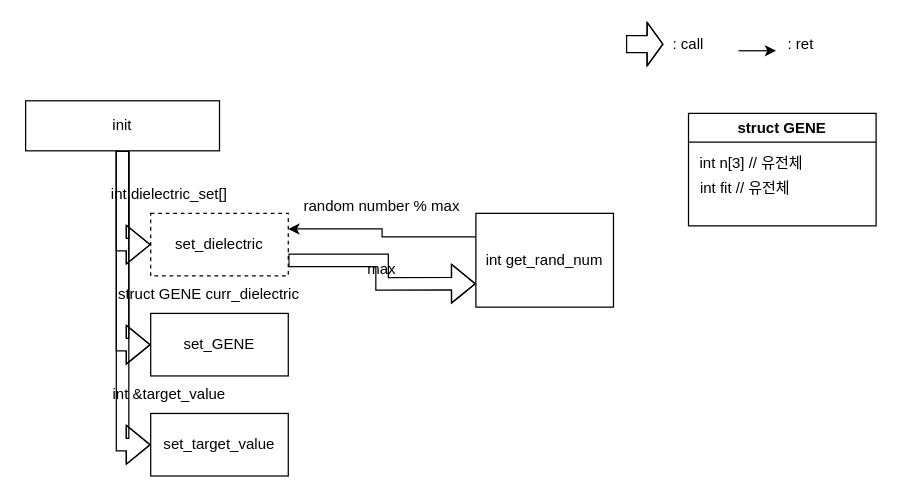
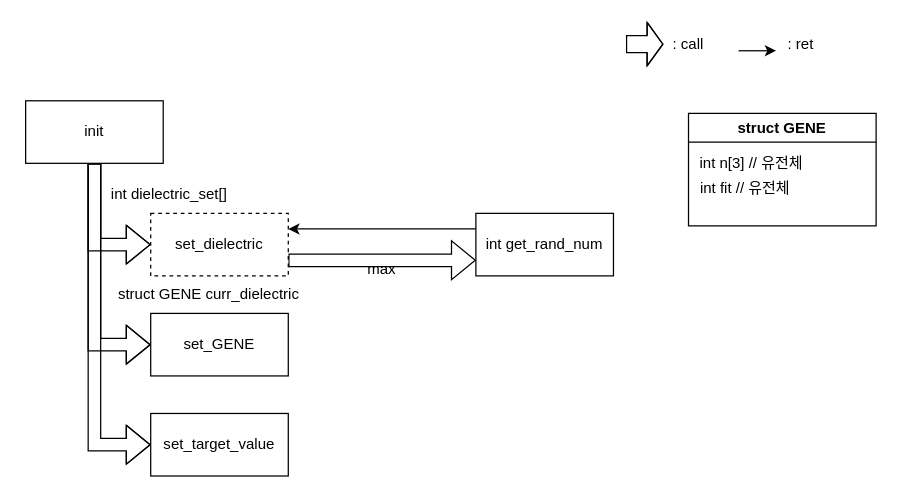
(123, 126) -> (94, 132)
(382, 207) -> none
(544, 260) -> (544, 244)
(169, 394) -> none
